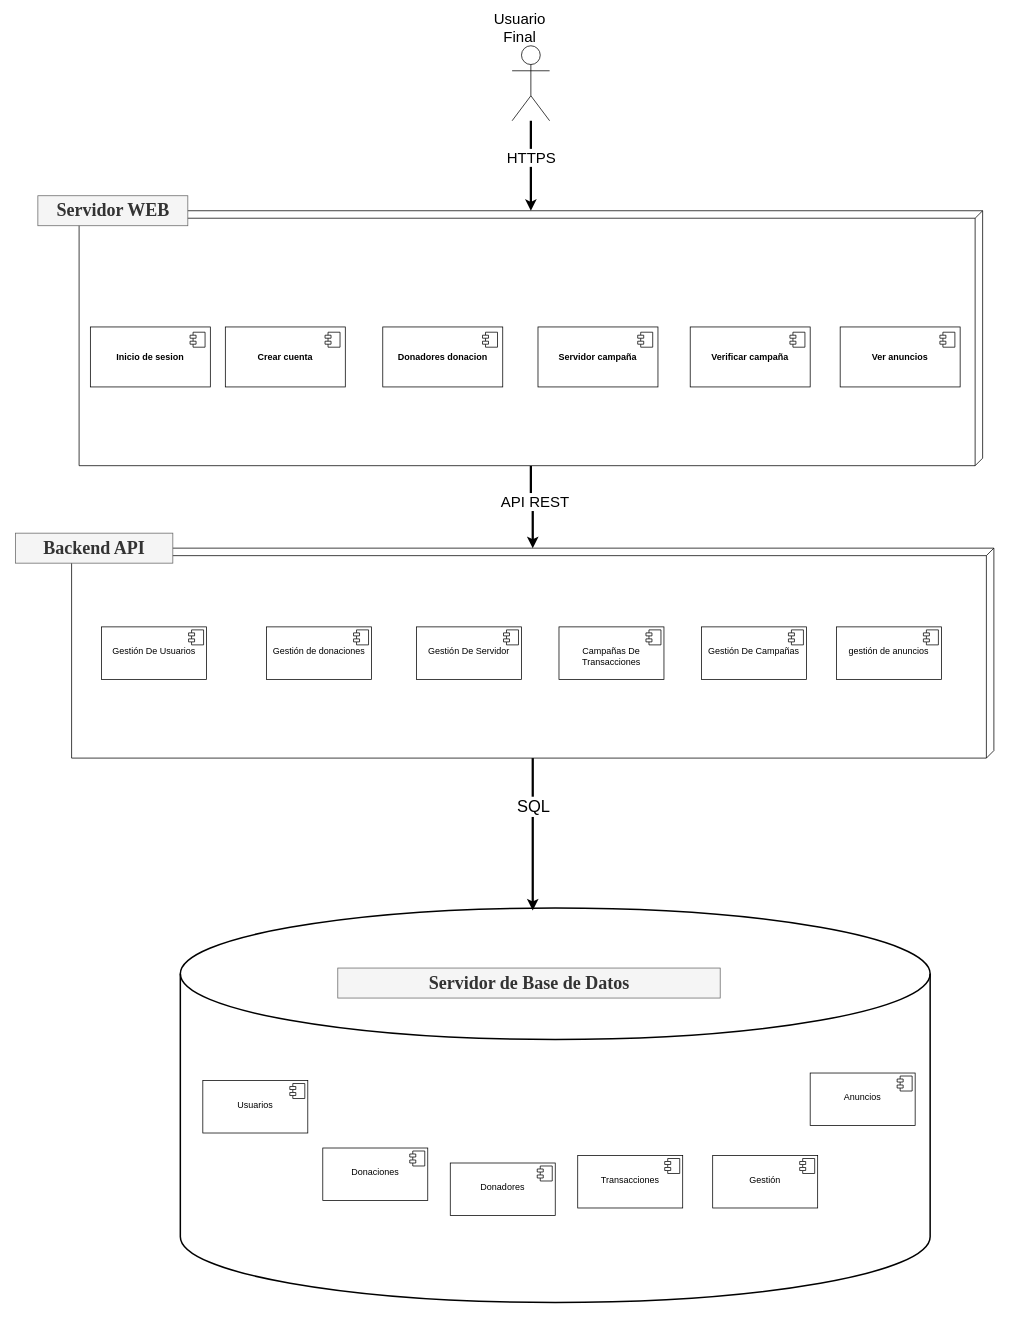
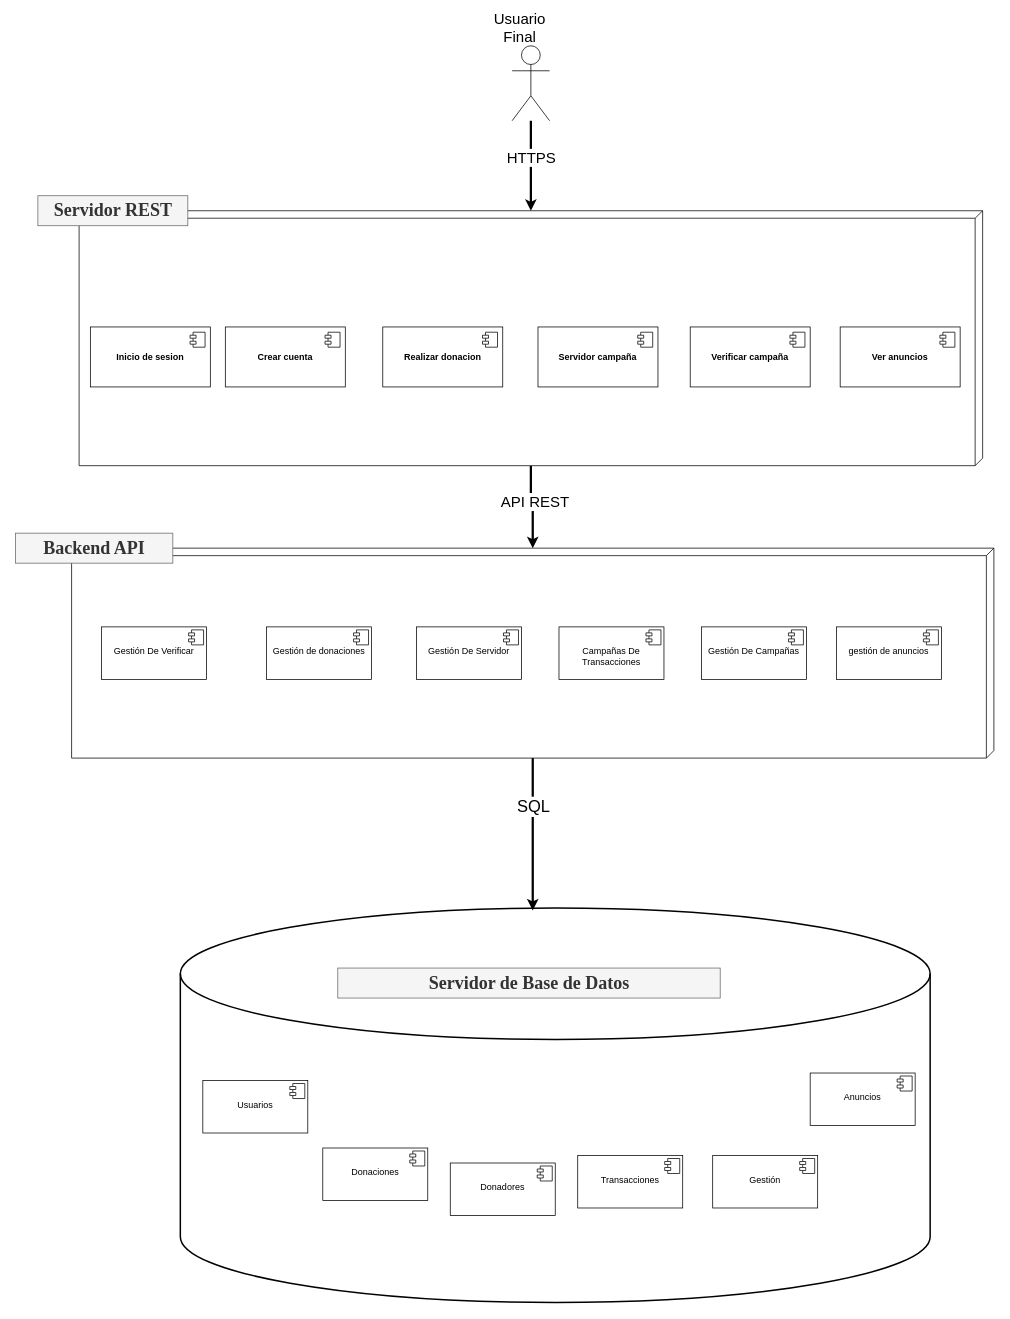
(113, 210) -> (113, 210)
(443, 357) -> (443, 357)
(145, 627) -> (146, 627)
